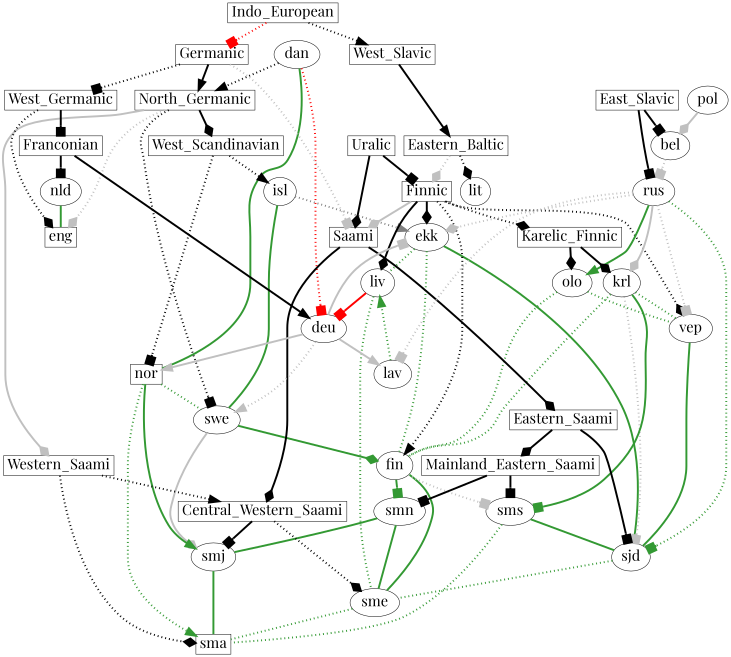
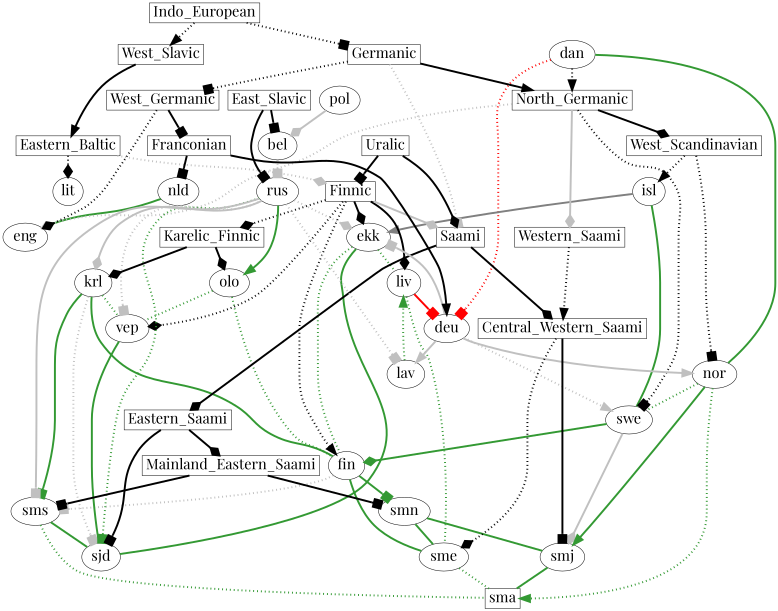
(252, 31) -> (292, 33)
(347, 212) -> (515, 210)
(61, 237) -> (25, 237)
none -> (55, 265)
(146, 374) -> (715, 374)
(518, 392) -> (195, 388)
(505, 579) -> none
(94, 582) -> none
